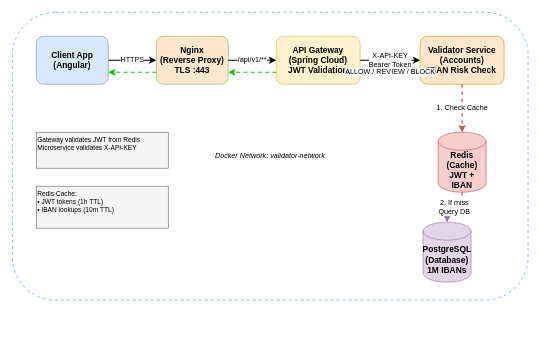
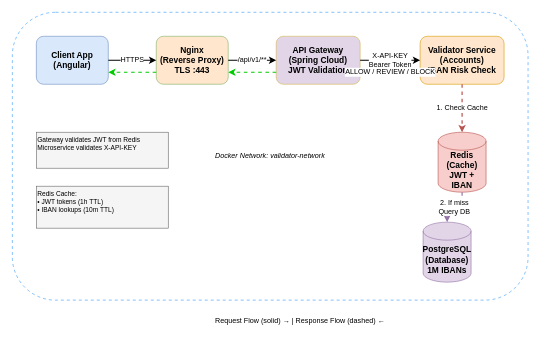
(318, 60) -> (318, 60)
none -> (300, 321)
